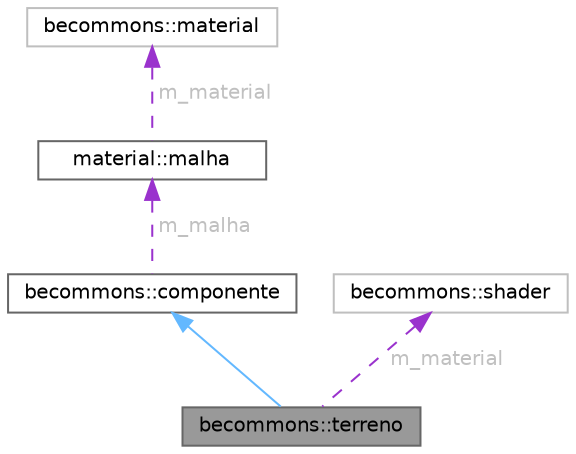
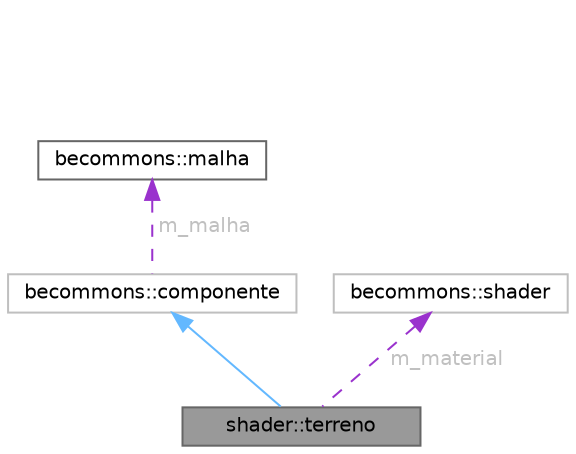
(152, 27) -> none
(152, 160) -> (152, 160)
(152, 293) -> (152, 293)
(301, 427) -> (301, 427)
